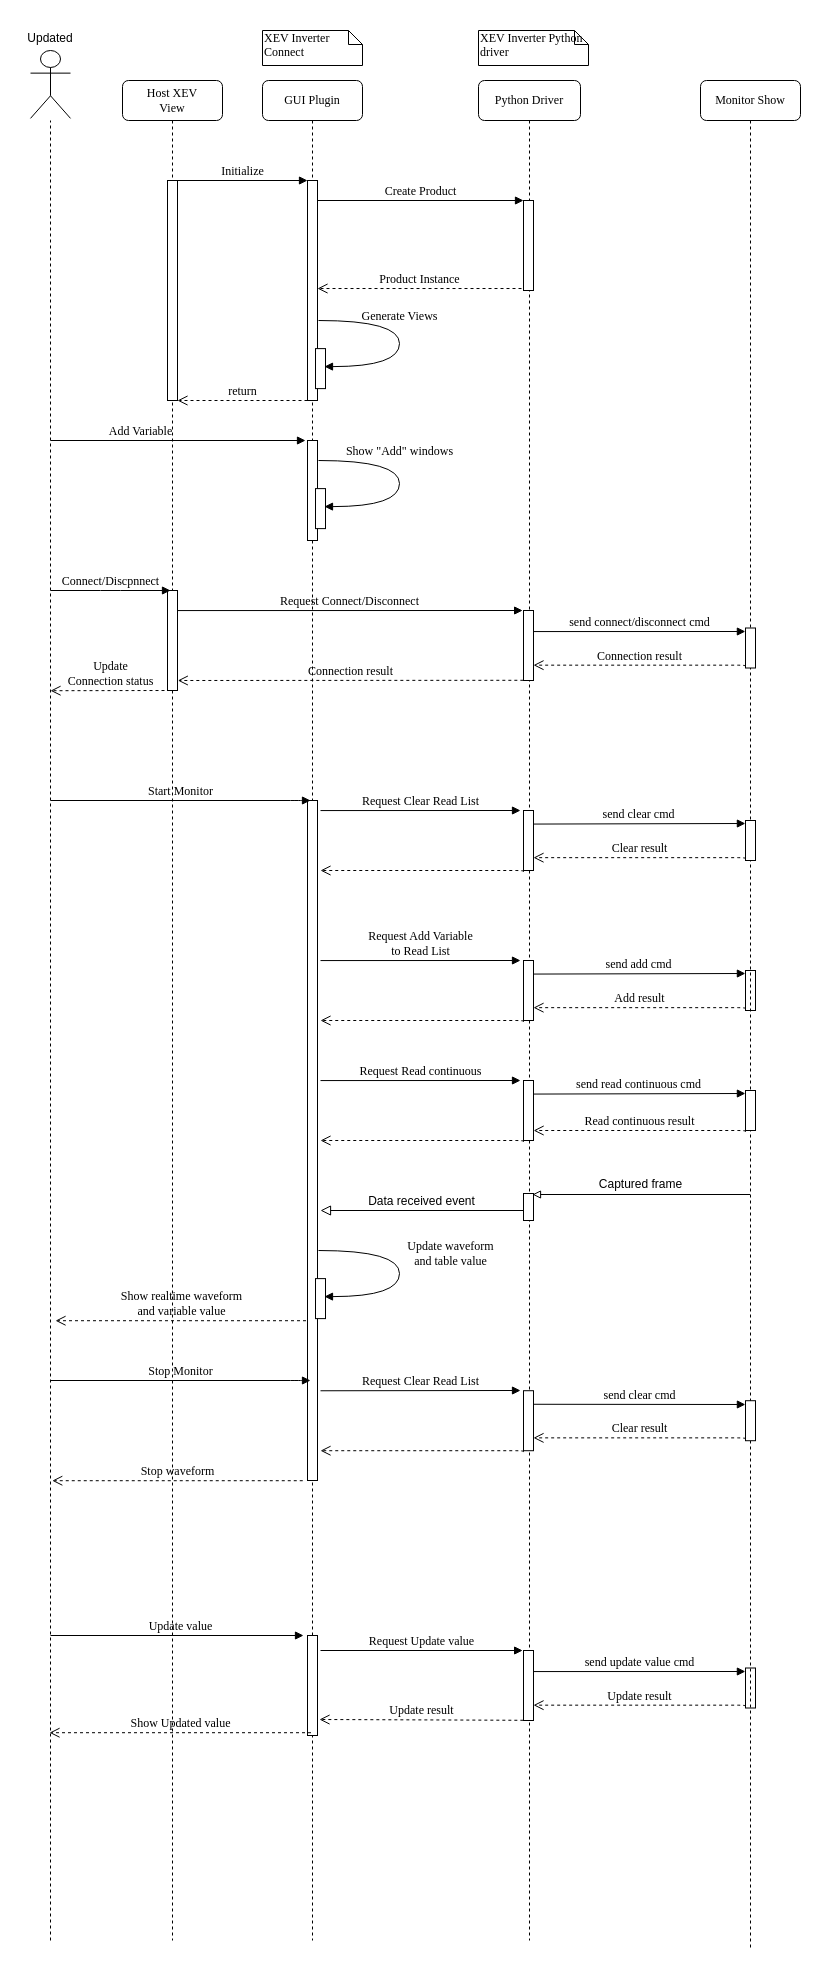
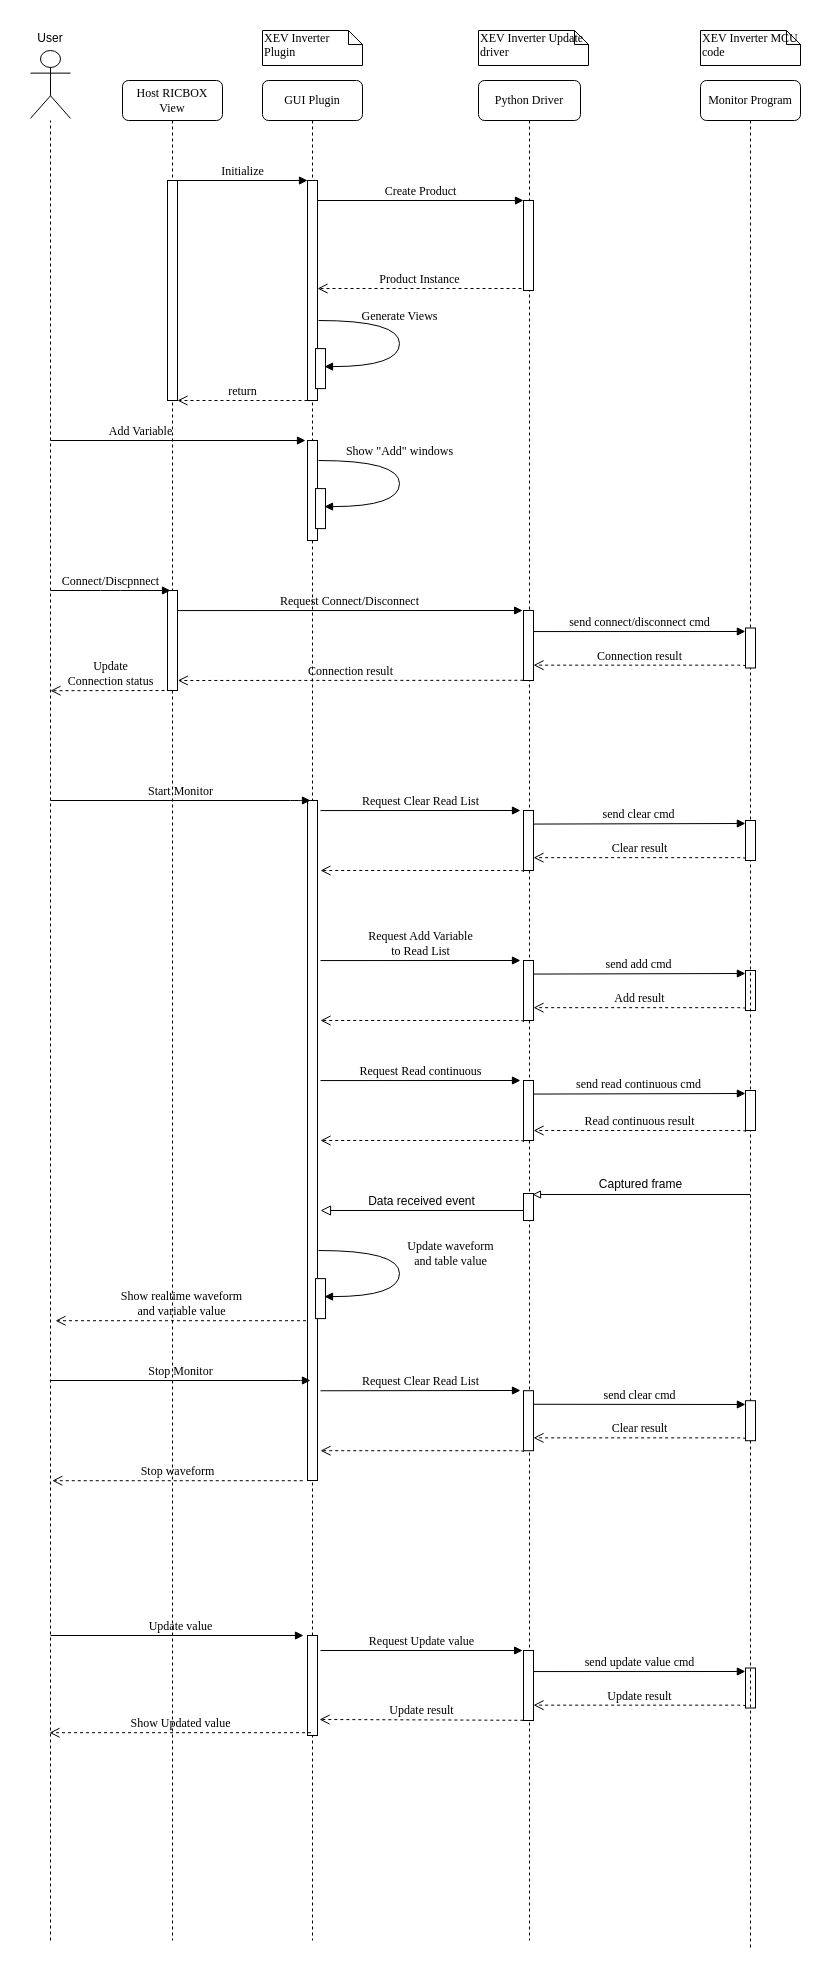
(51, 39) -> (51, 39)
(314, 46) -> (314, 46)
(535, 46) -> (535, 46)
none -> (751, 48)
(173, 101) -> (173, 101)
(751, 101) -> (751, 101)
